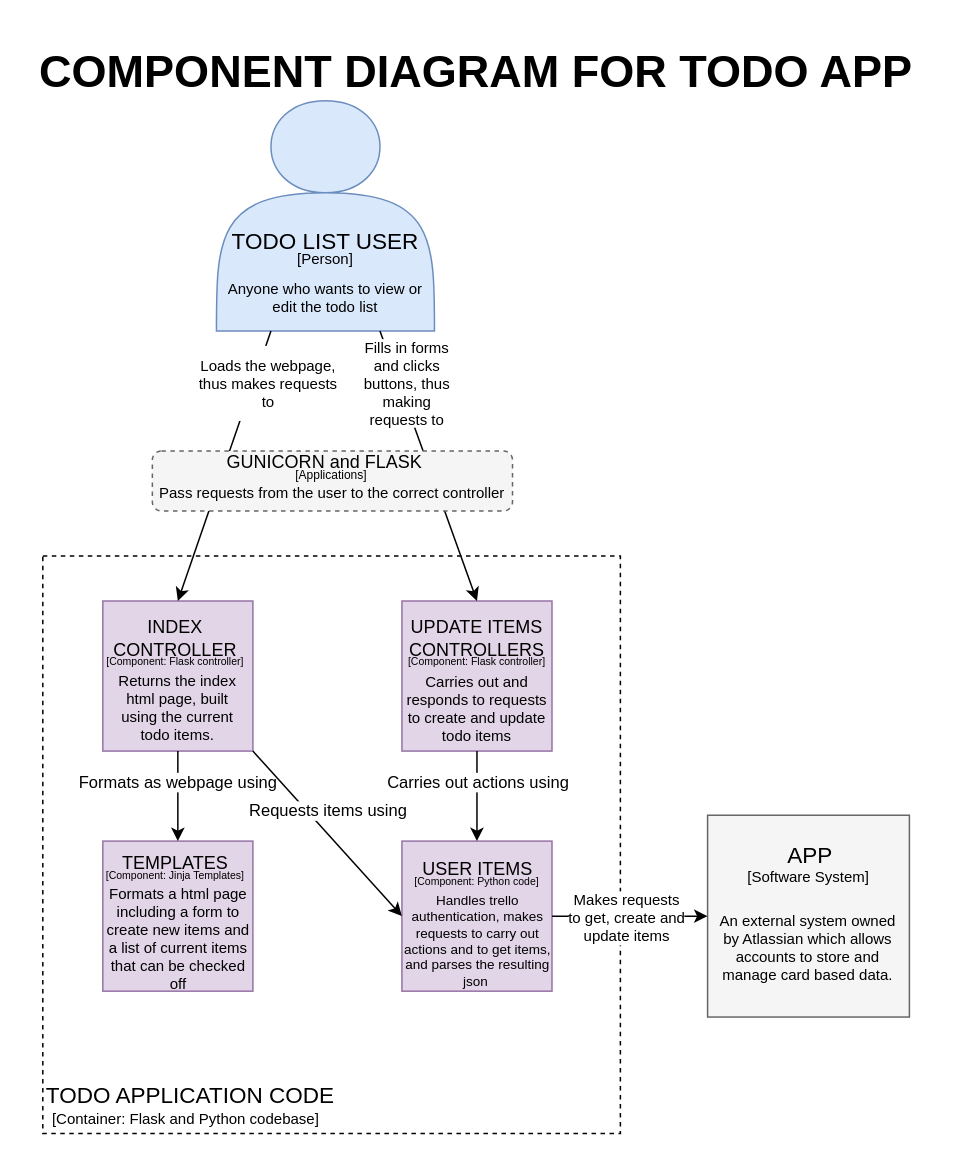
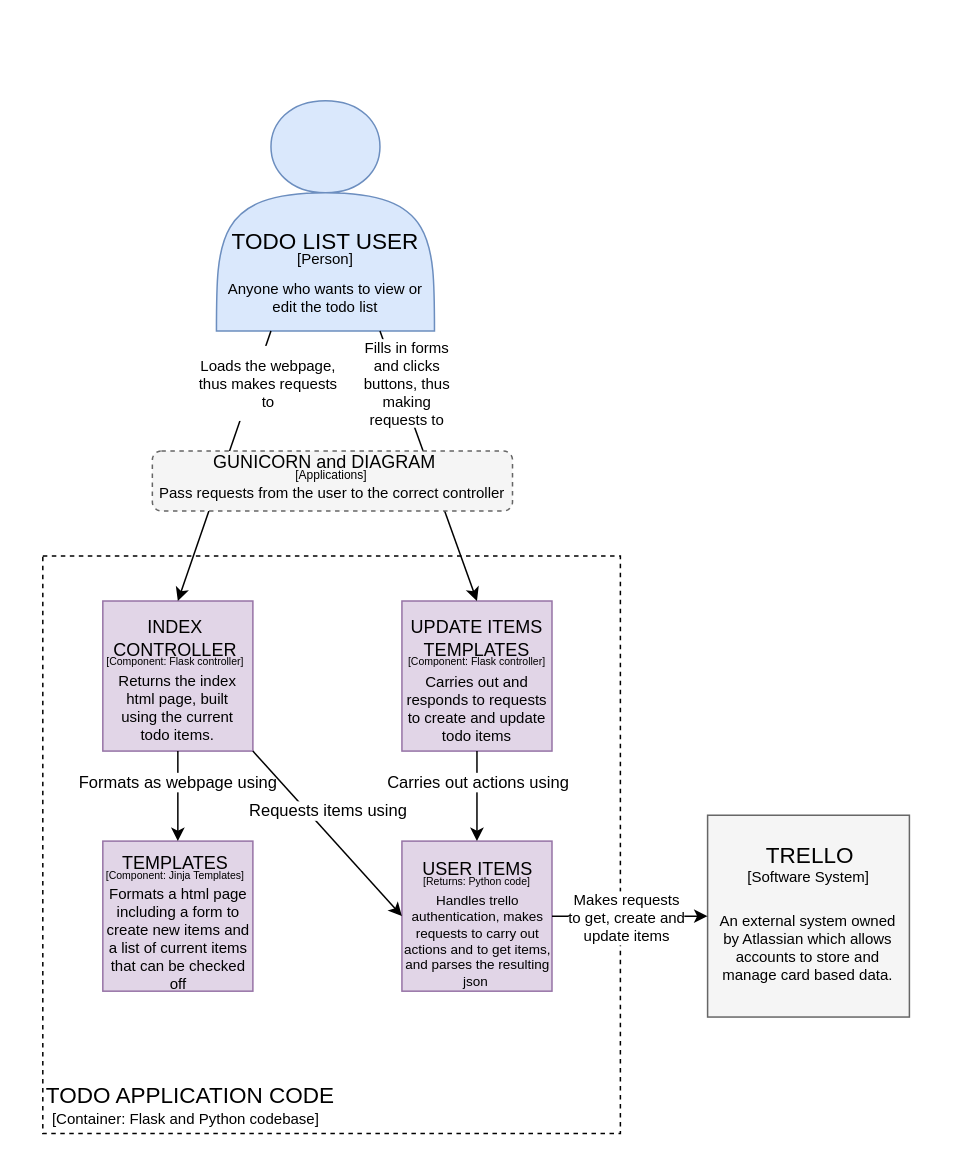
(482, 66) -> none
(325, 463) -> (325, 463)
(477, 638) -> (477, 638)
(810, 854) -> (810, 854)
(477, 883) -> (477, 883)
